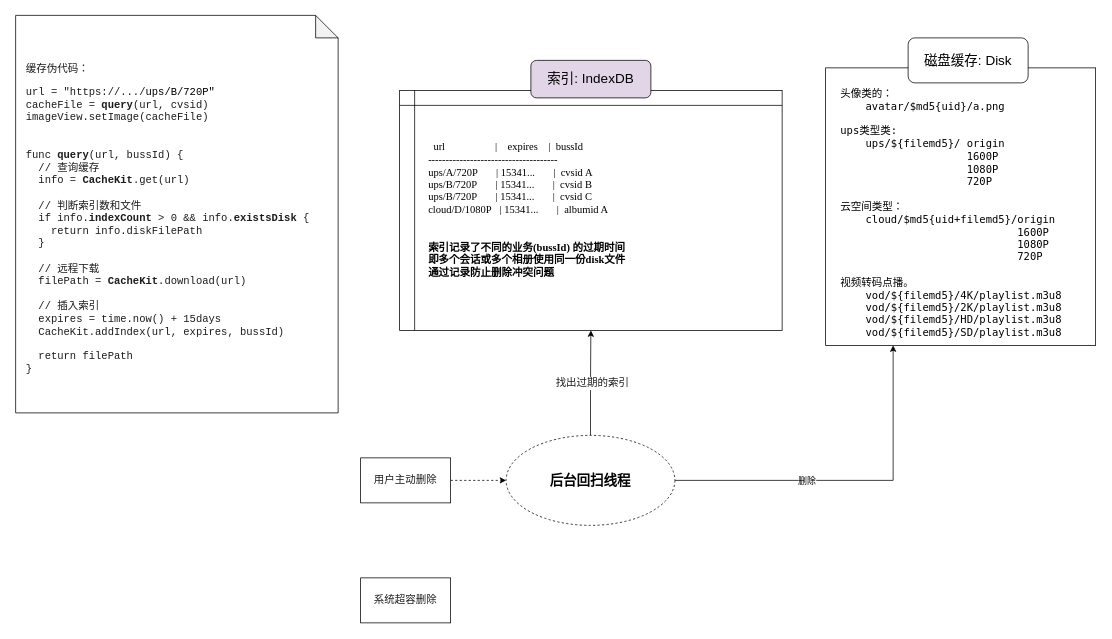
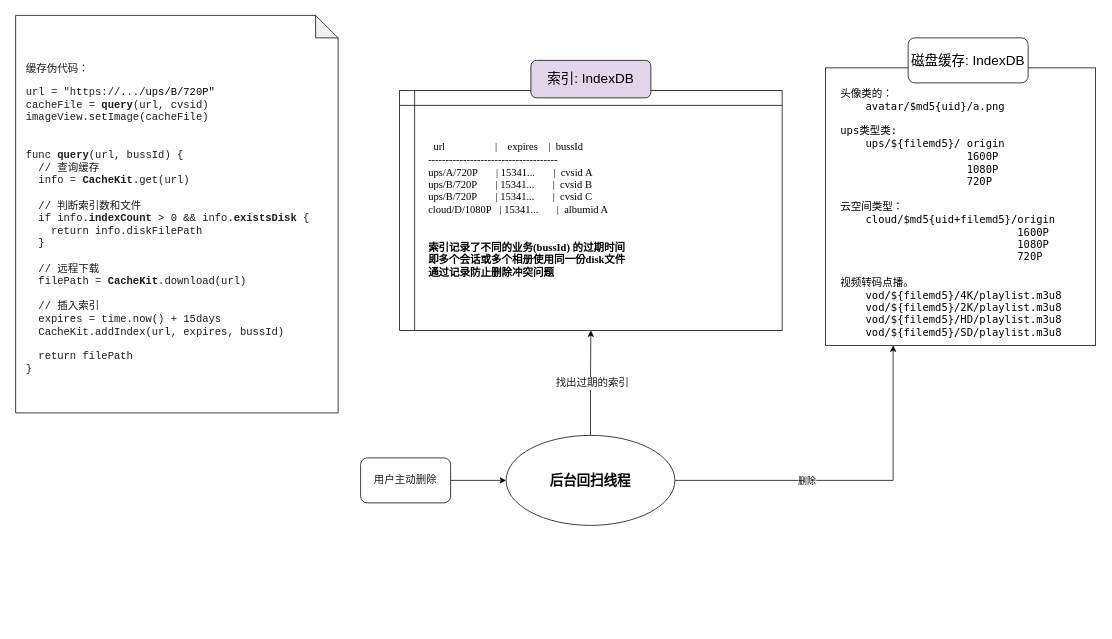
(968, 60) -> (968, 60)
(405, 480) -> (405, 480)
(476, 480) -> (476, 480)
(590, 480) -> (590, 480)
(405, 600) -> none
